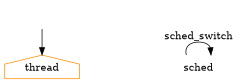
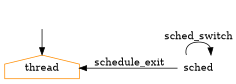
none -> (132, 68)
